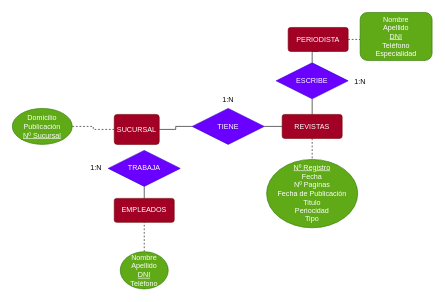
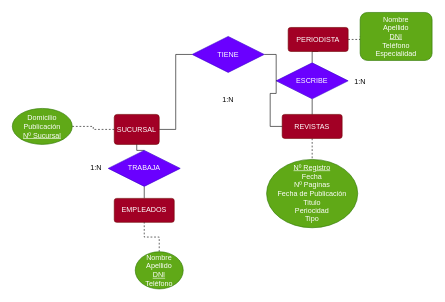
(228, 126) -> (228, 54)
none -> (138, 150)
(144, 270) -> (159, 270)
